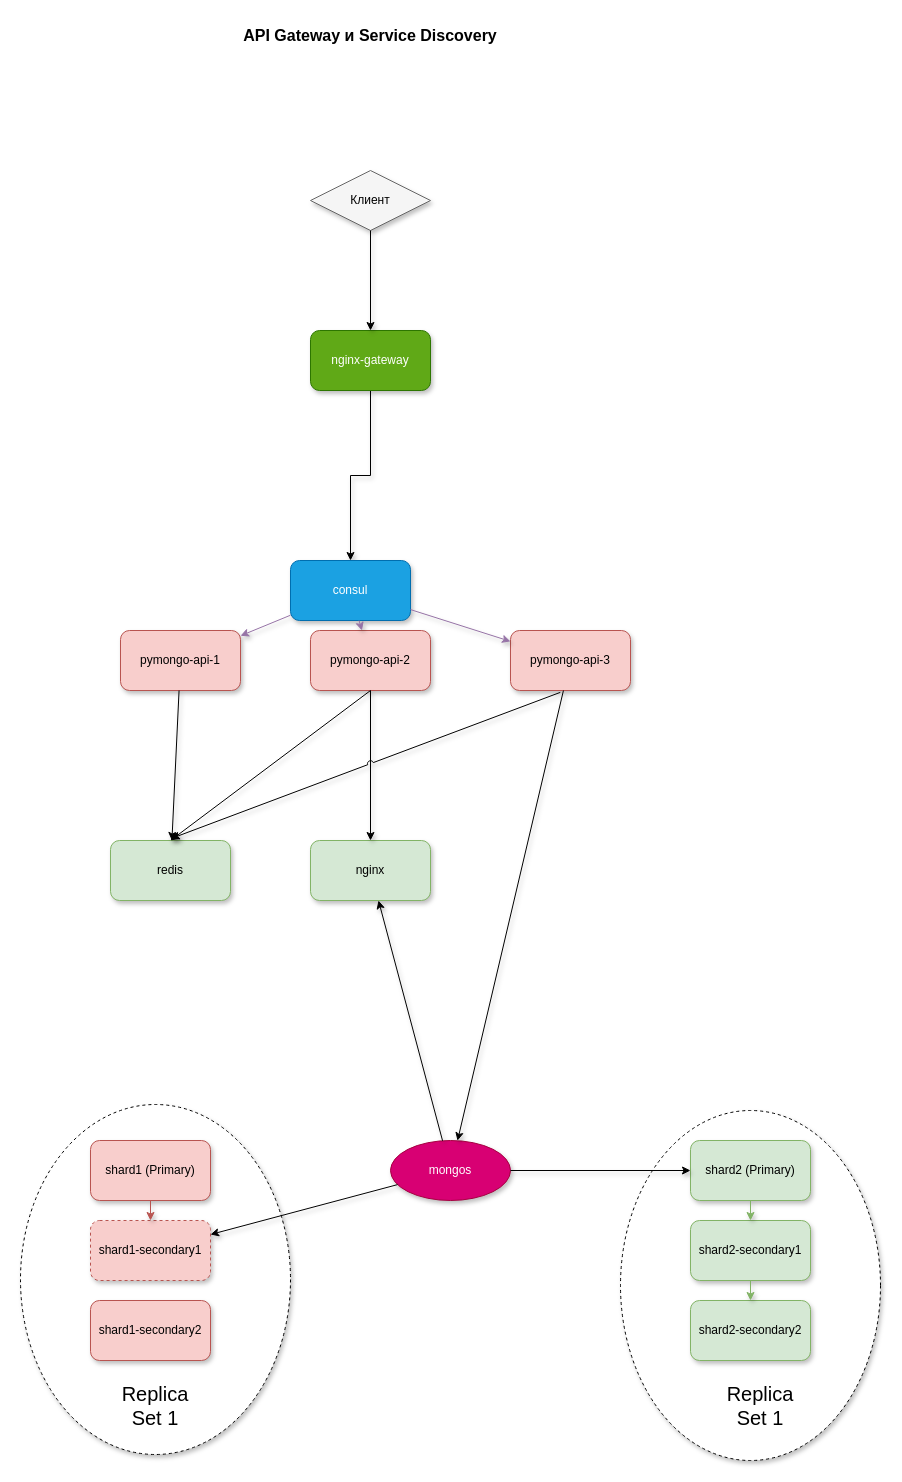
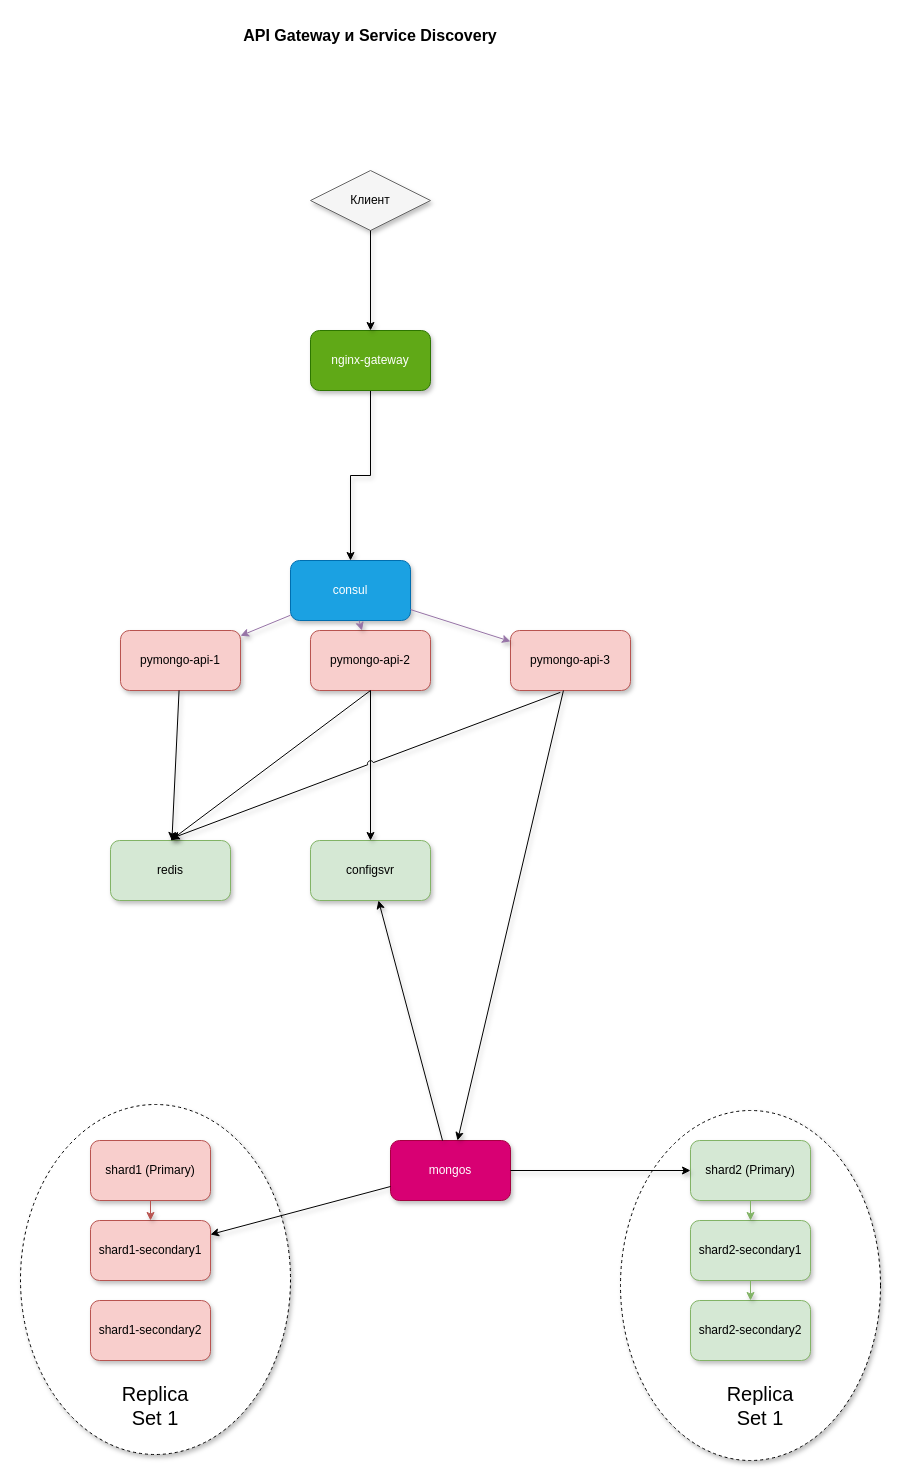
(371, 871) -> (371, 871)
(451, 1171) -> (451, 1171)
(151, 1251) -> (151, 1251)
